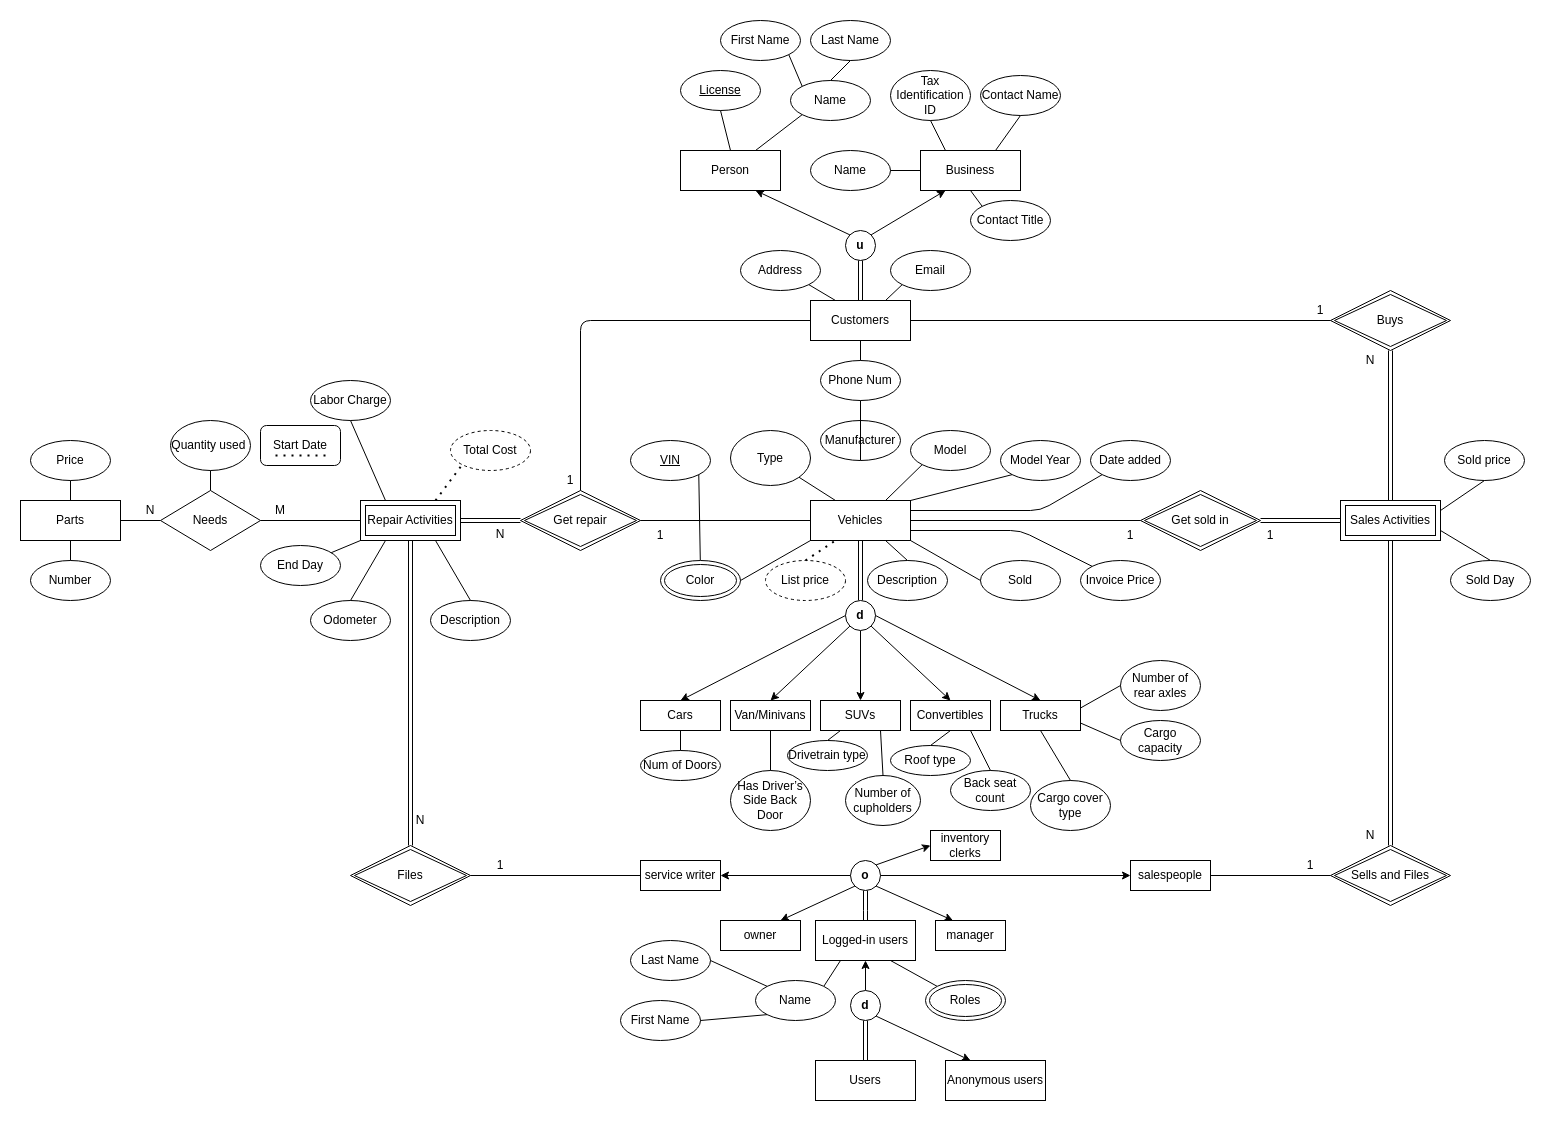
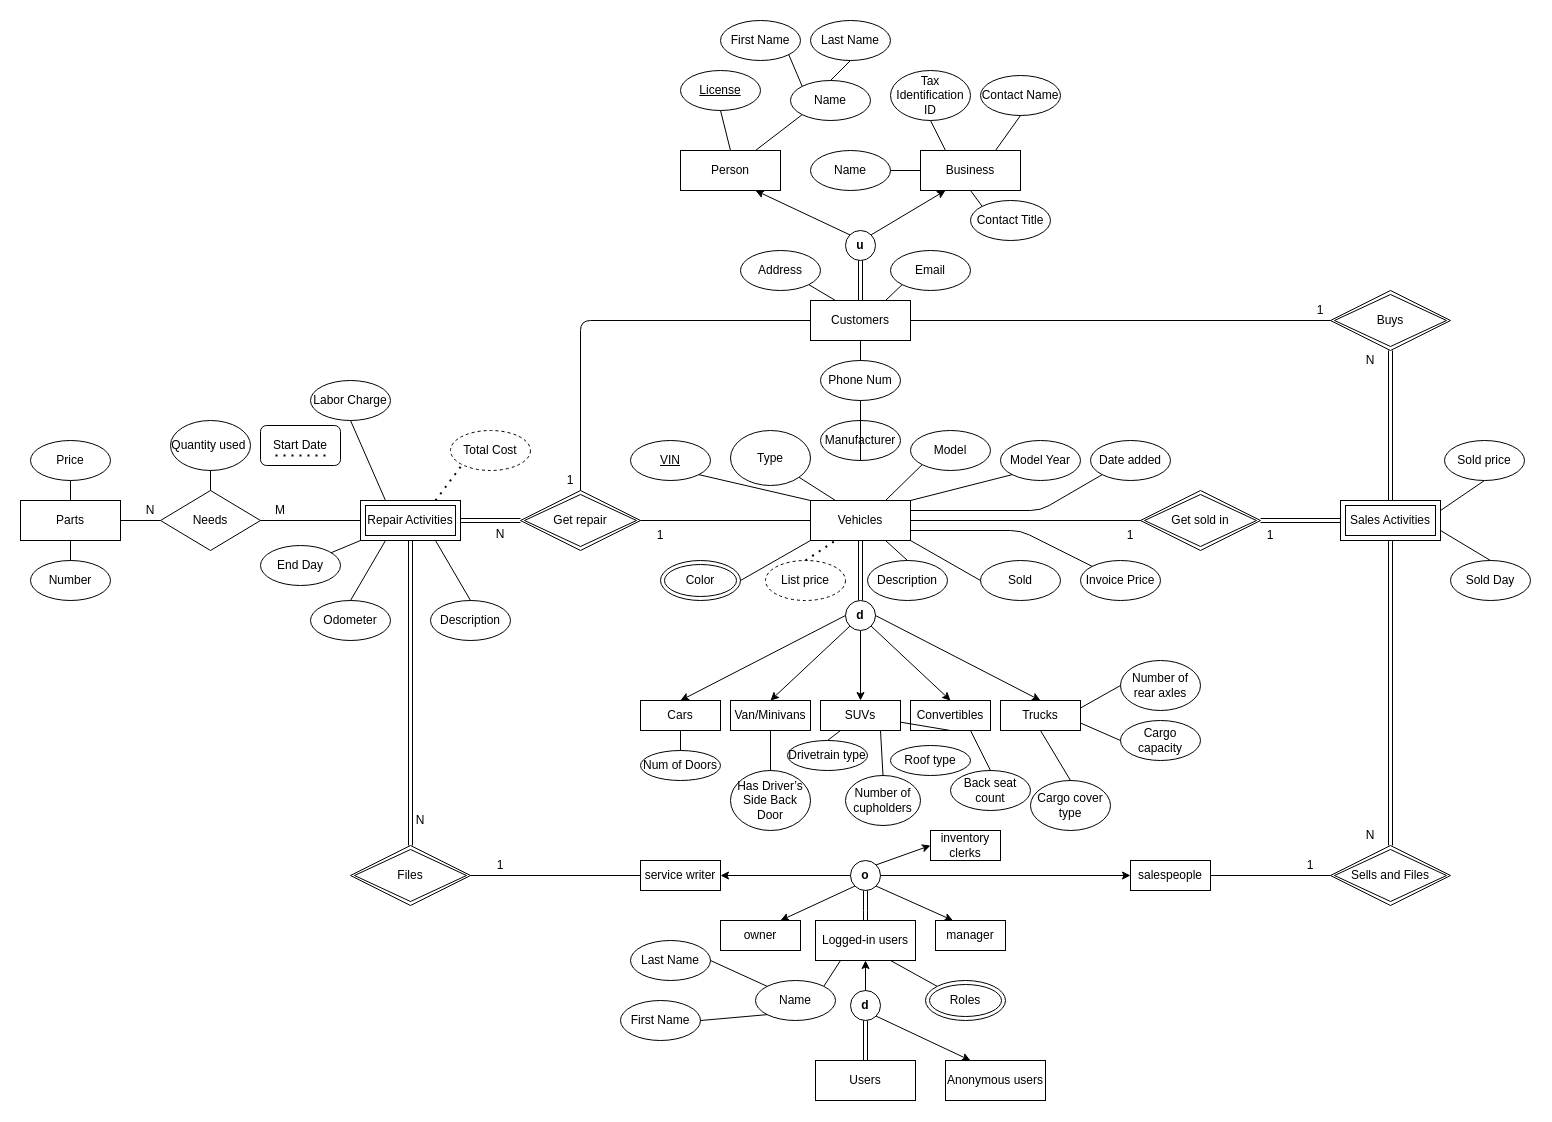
(700, 517) -> (755, 488)
(941, 738) -> (926, 726)
